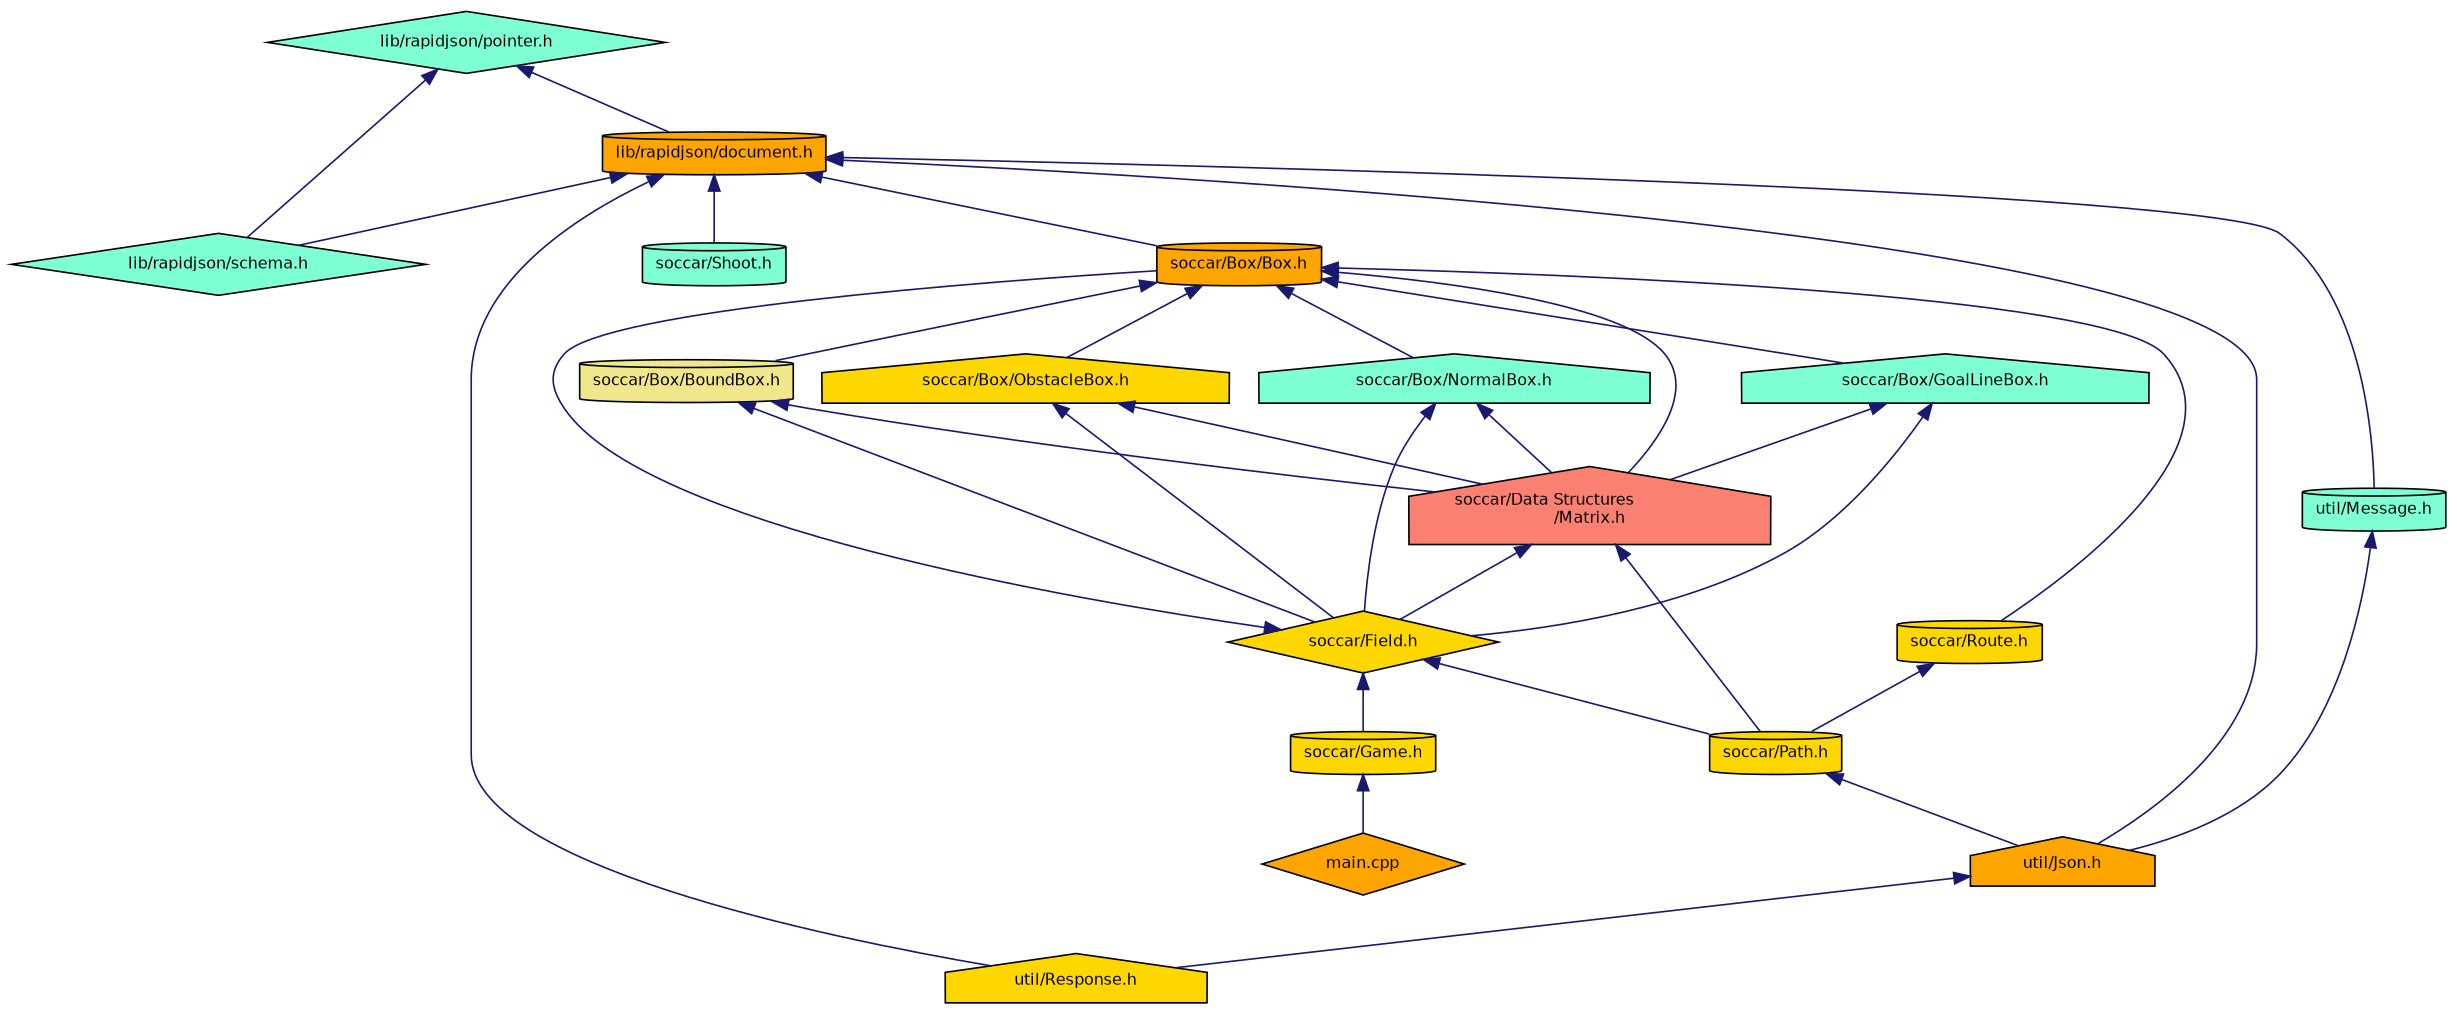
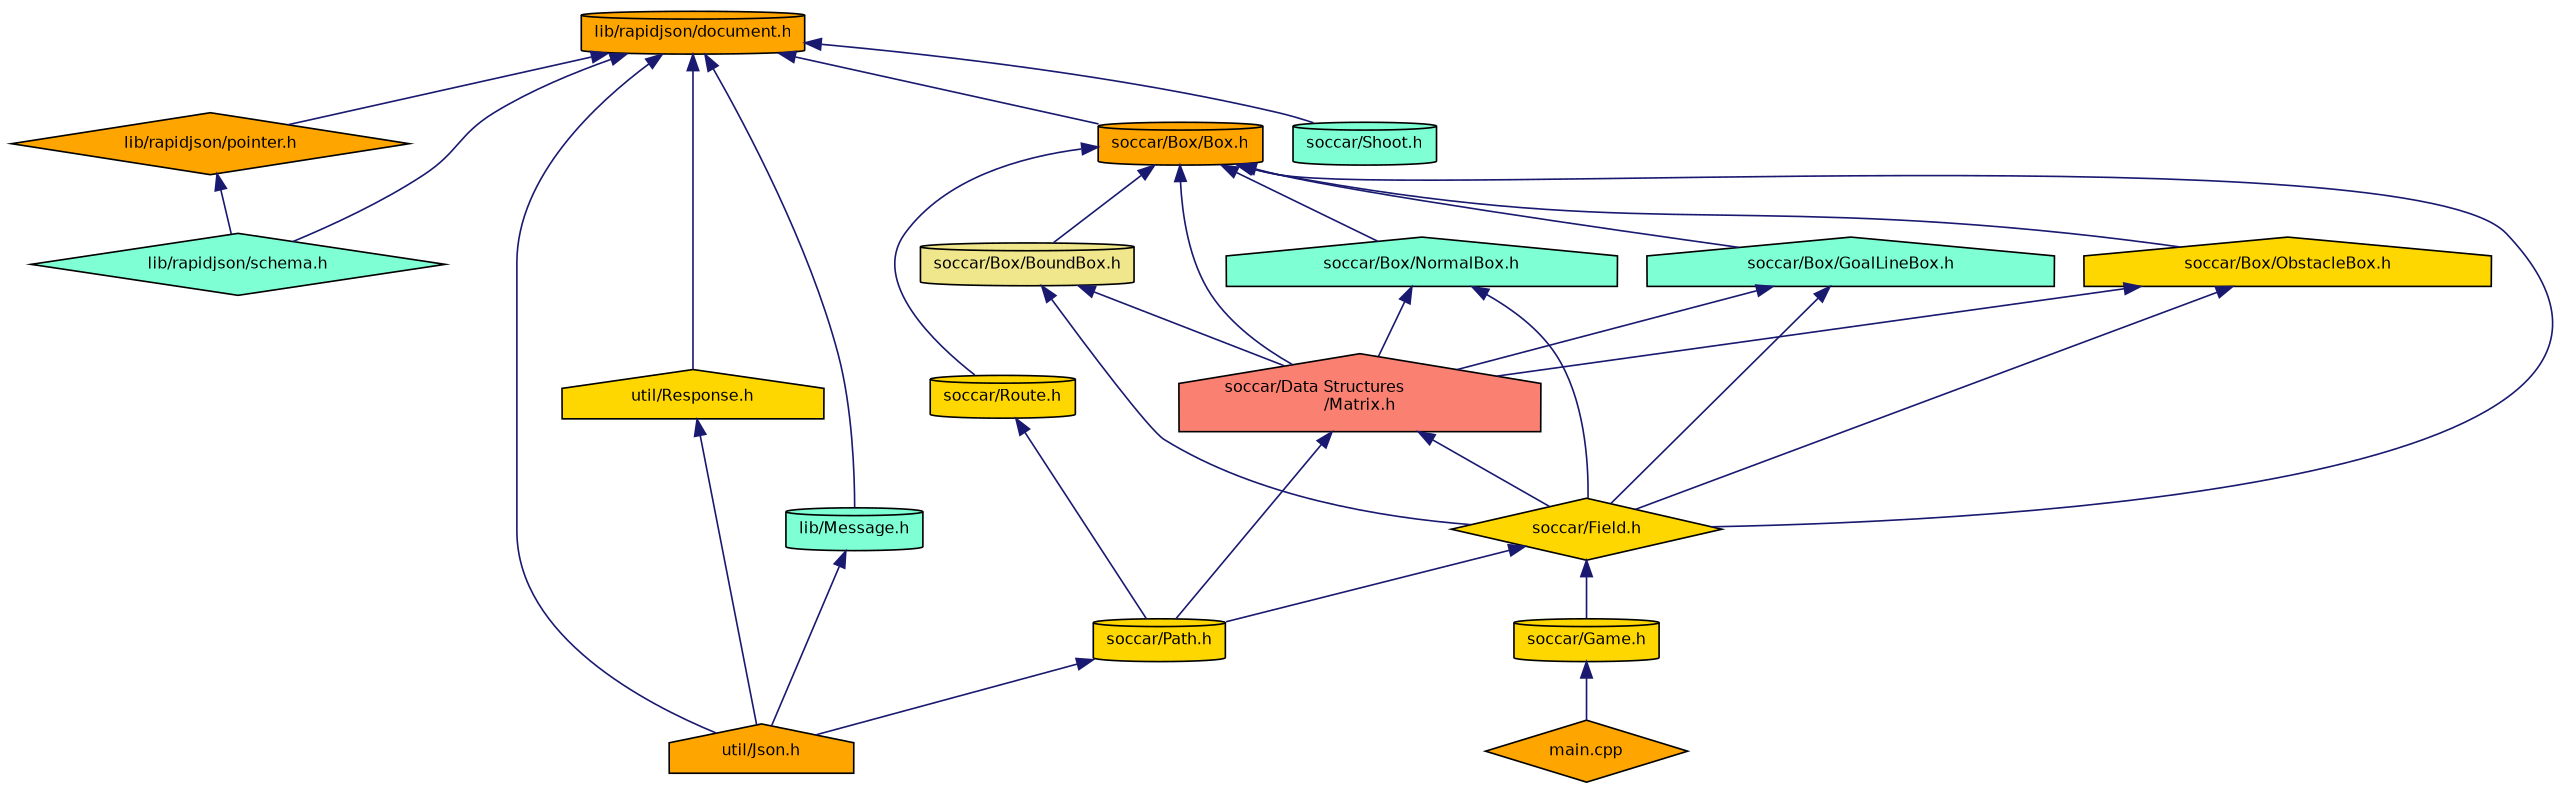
(466, 42) -> (210, 144)
(600, 102) -> (440, 91)
(595, 437) -> (2383, 197)
(2374, 510) -> (854, 529)
(1565, 923) -> (728, 580)
